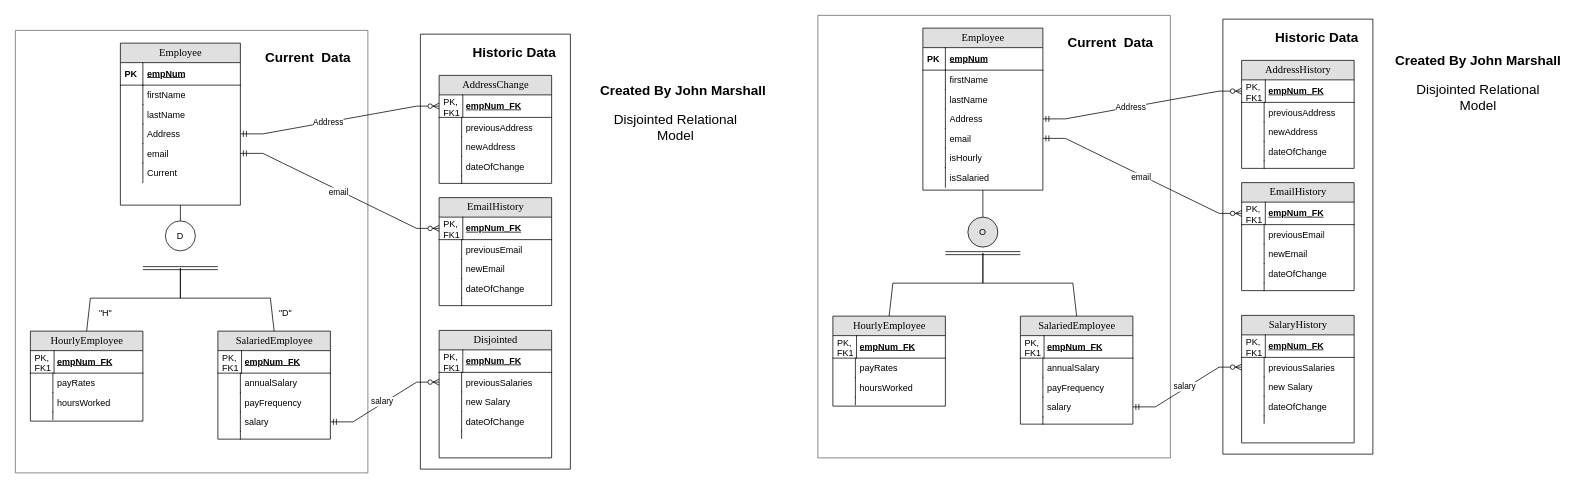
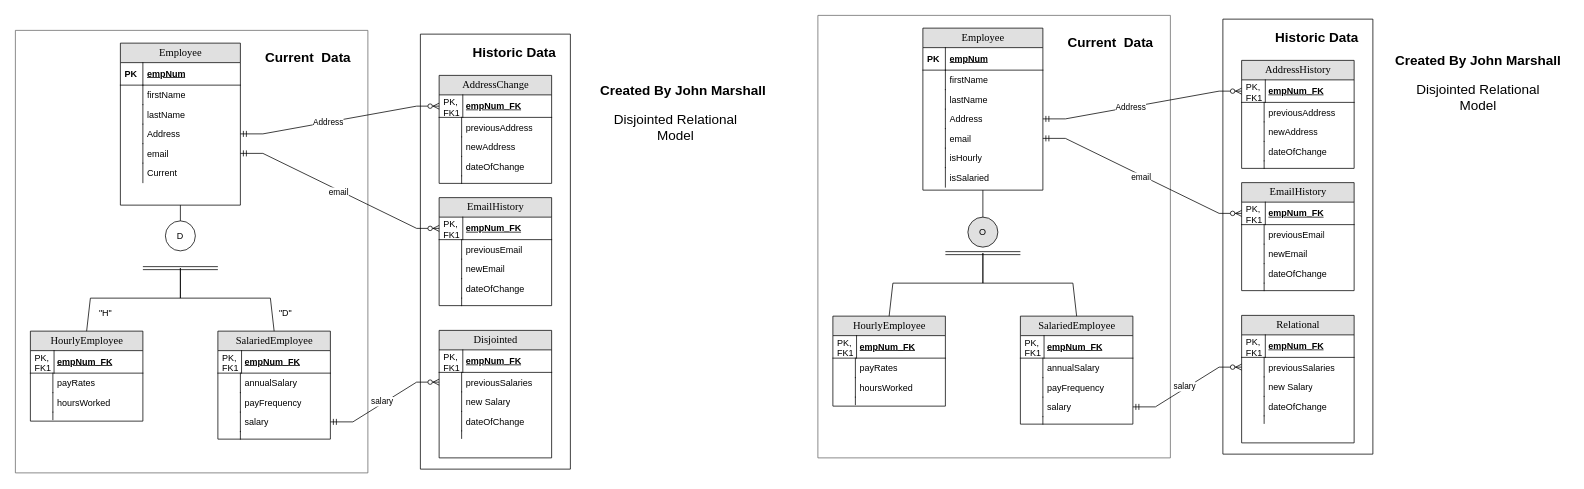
(1298, 325) -> (1298, 325)
